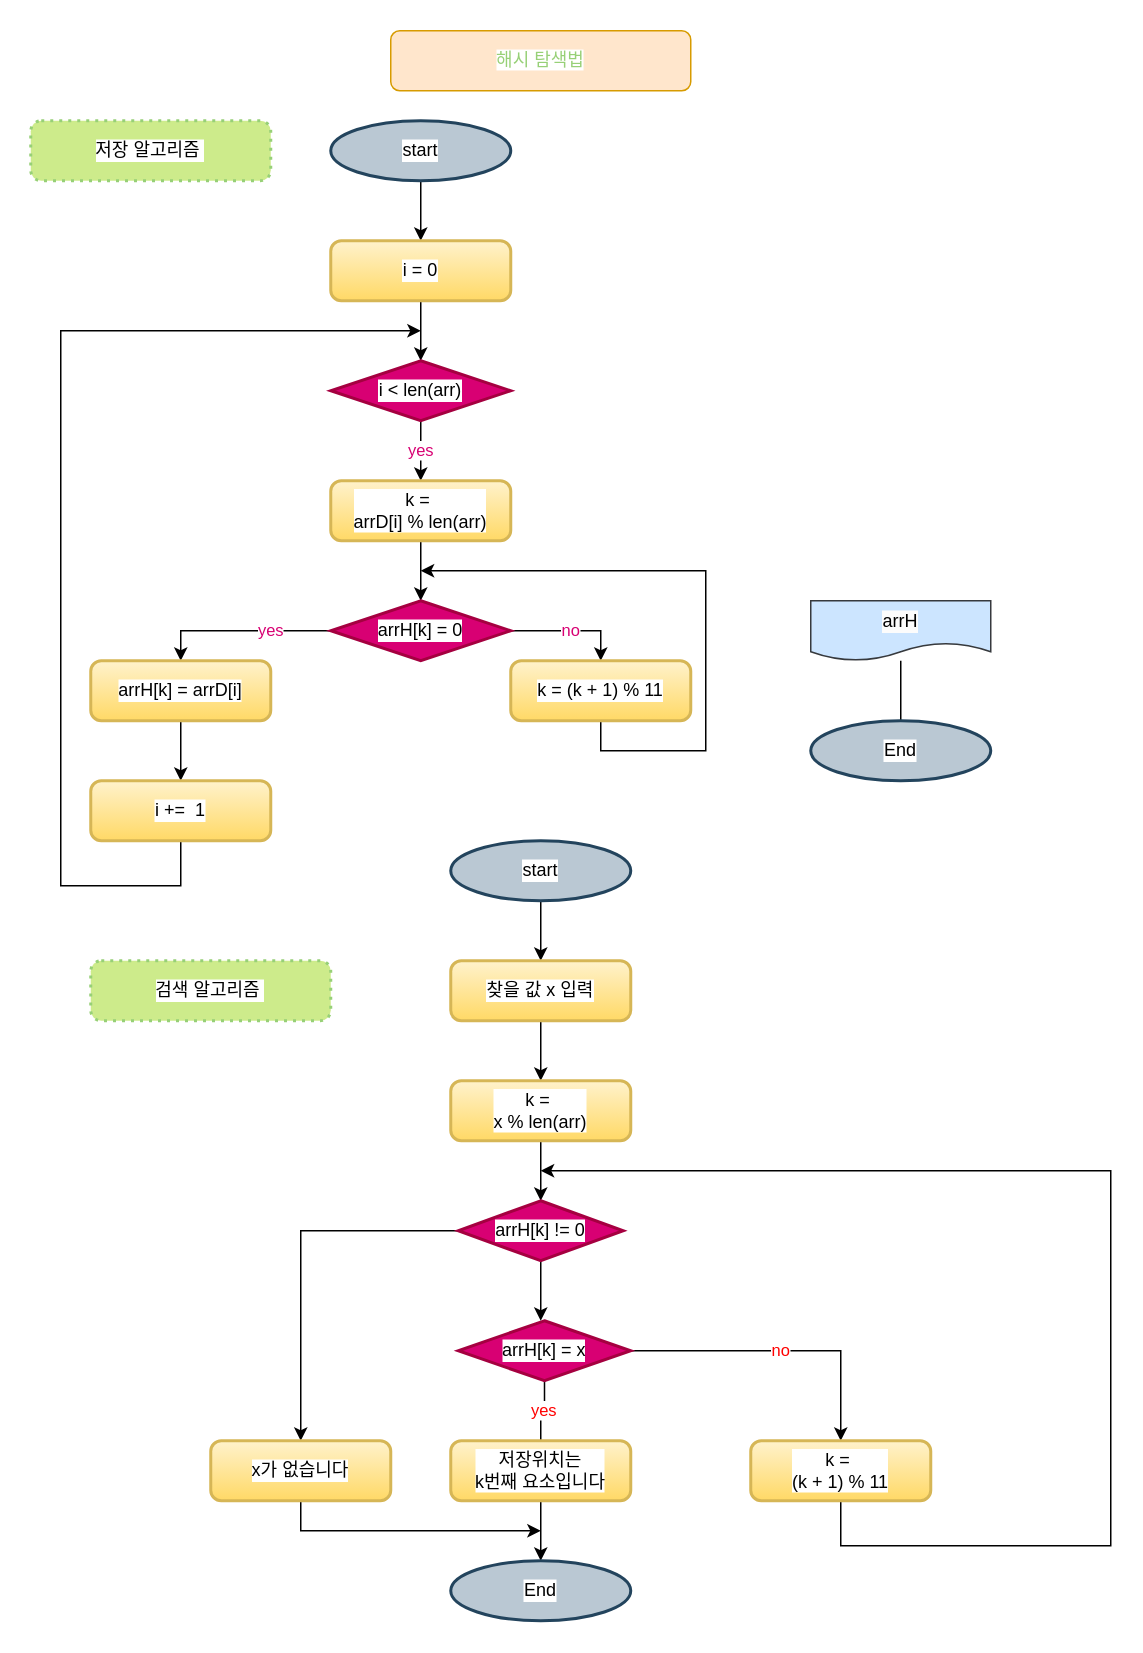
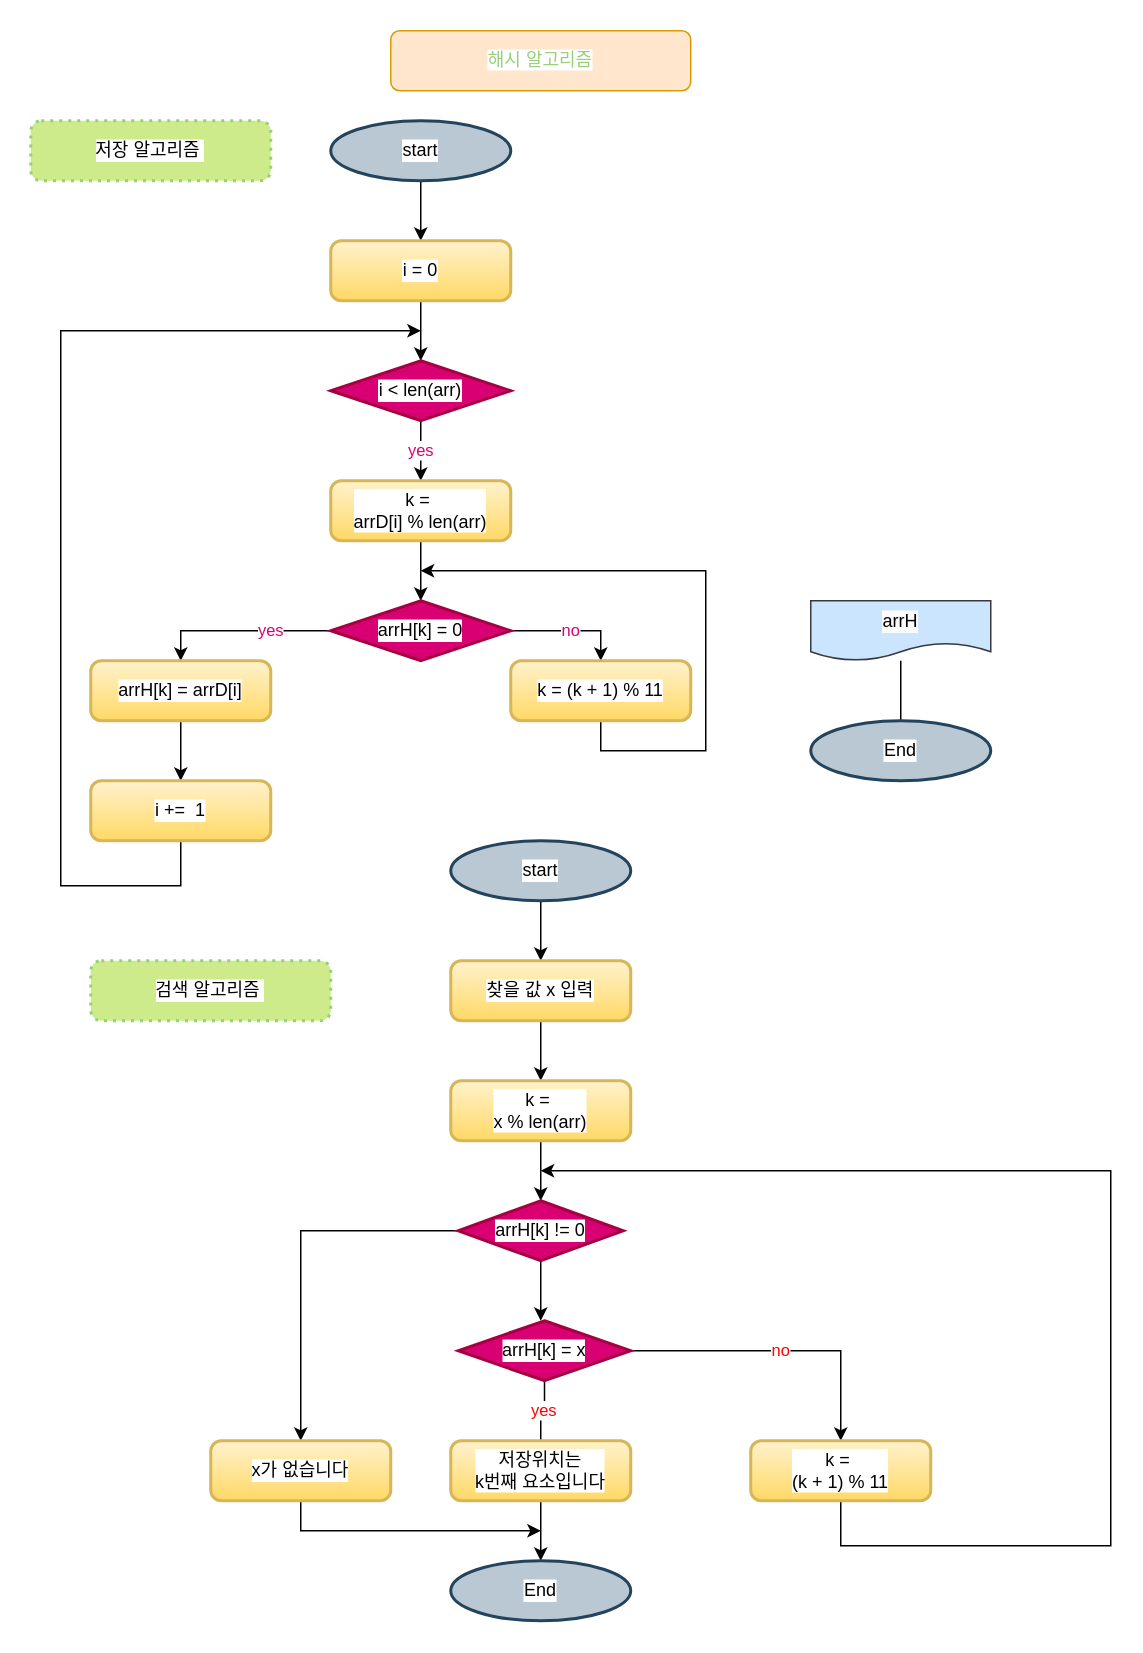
(541, 61) -> (541, 61)
